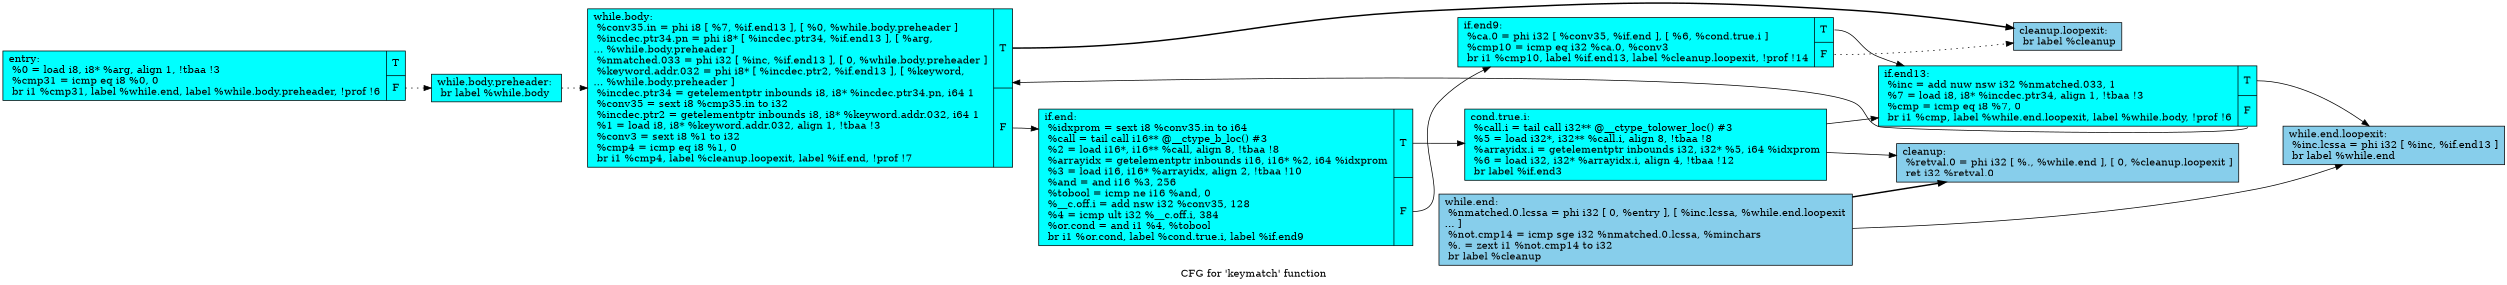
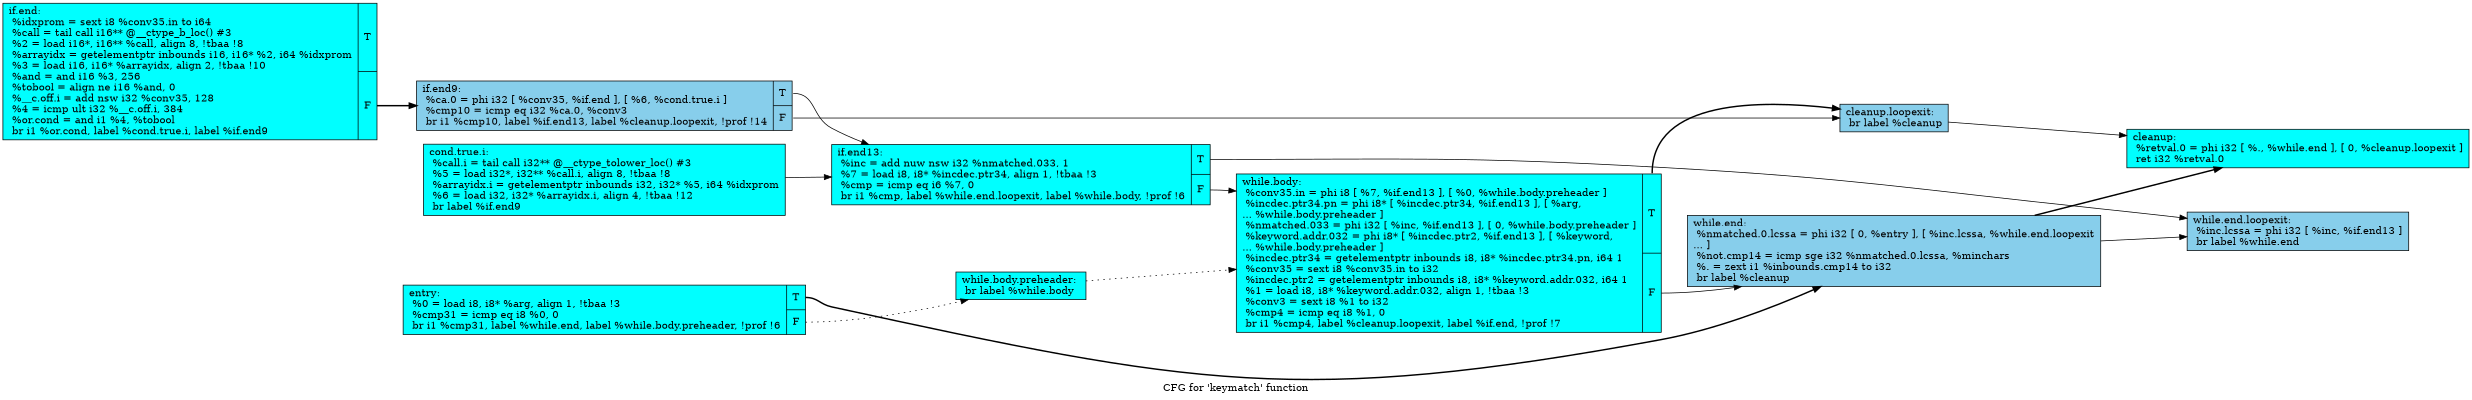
(1646, 42) -> (604, 106)
(1920, 51) -> (1313, 118)
(691, 104) -> (1341, 269)
(1953, 107) -> (906, 185)
(1022, 128) -> (1698, 292)
(1427, 135) -> (393, 106)
(1435, 143) -> none
(1858, 154) -> (2034, 129)
(2068, 163) -> (2298, 149)
(1517, 172) -> (475, 207)
(1128, 193) -> (92, 88)
(1529, 246) -> (1793, 267)
none -> (1311, 379)
